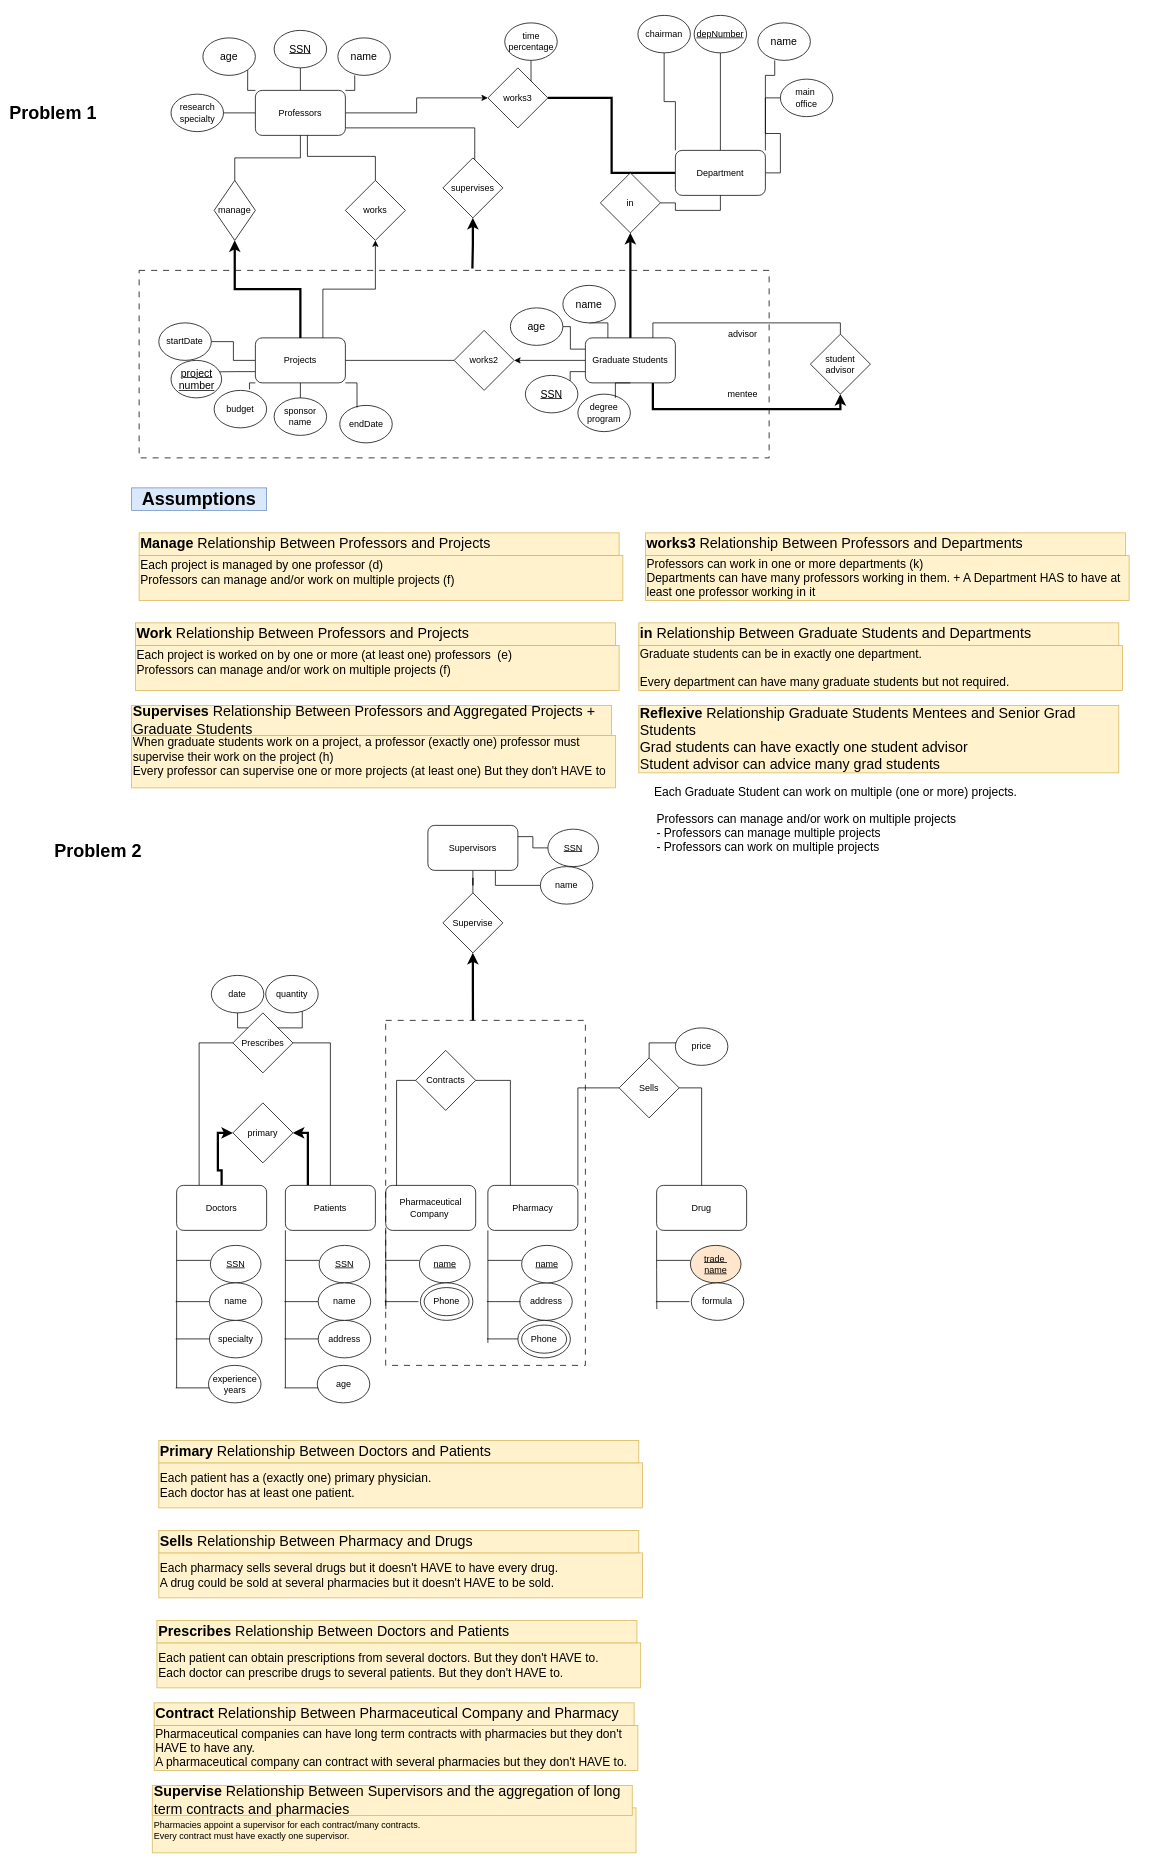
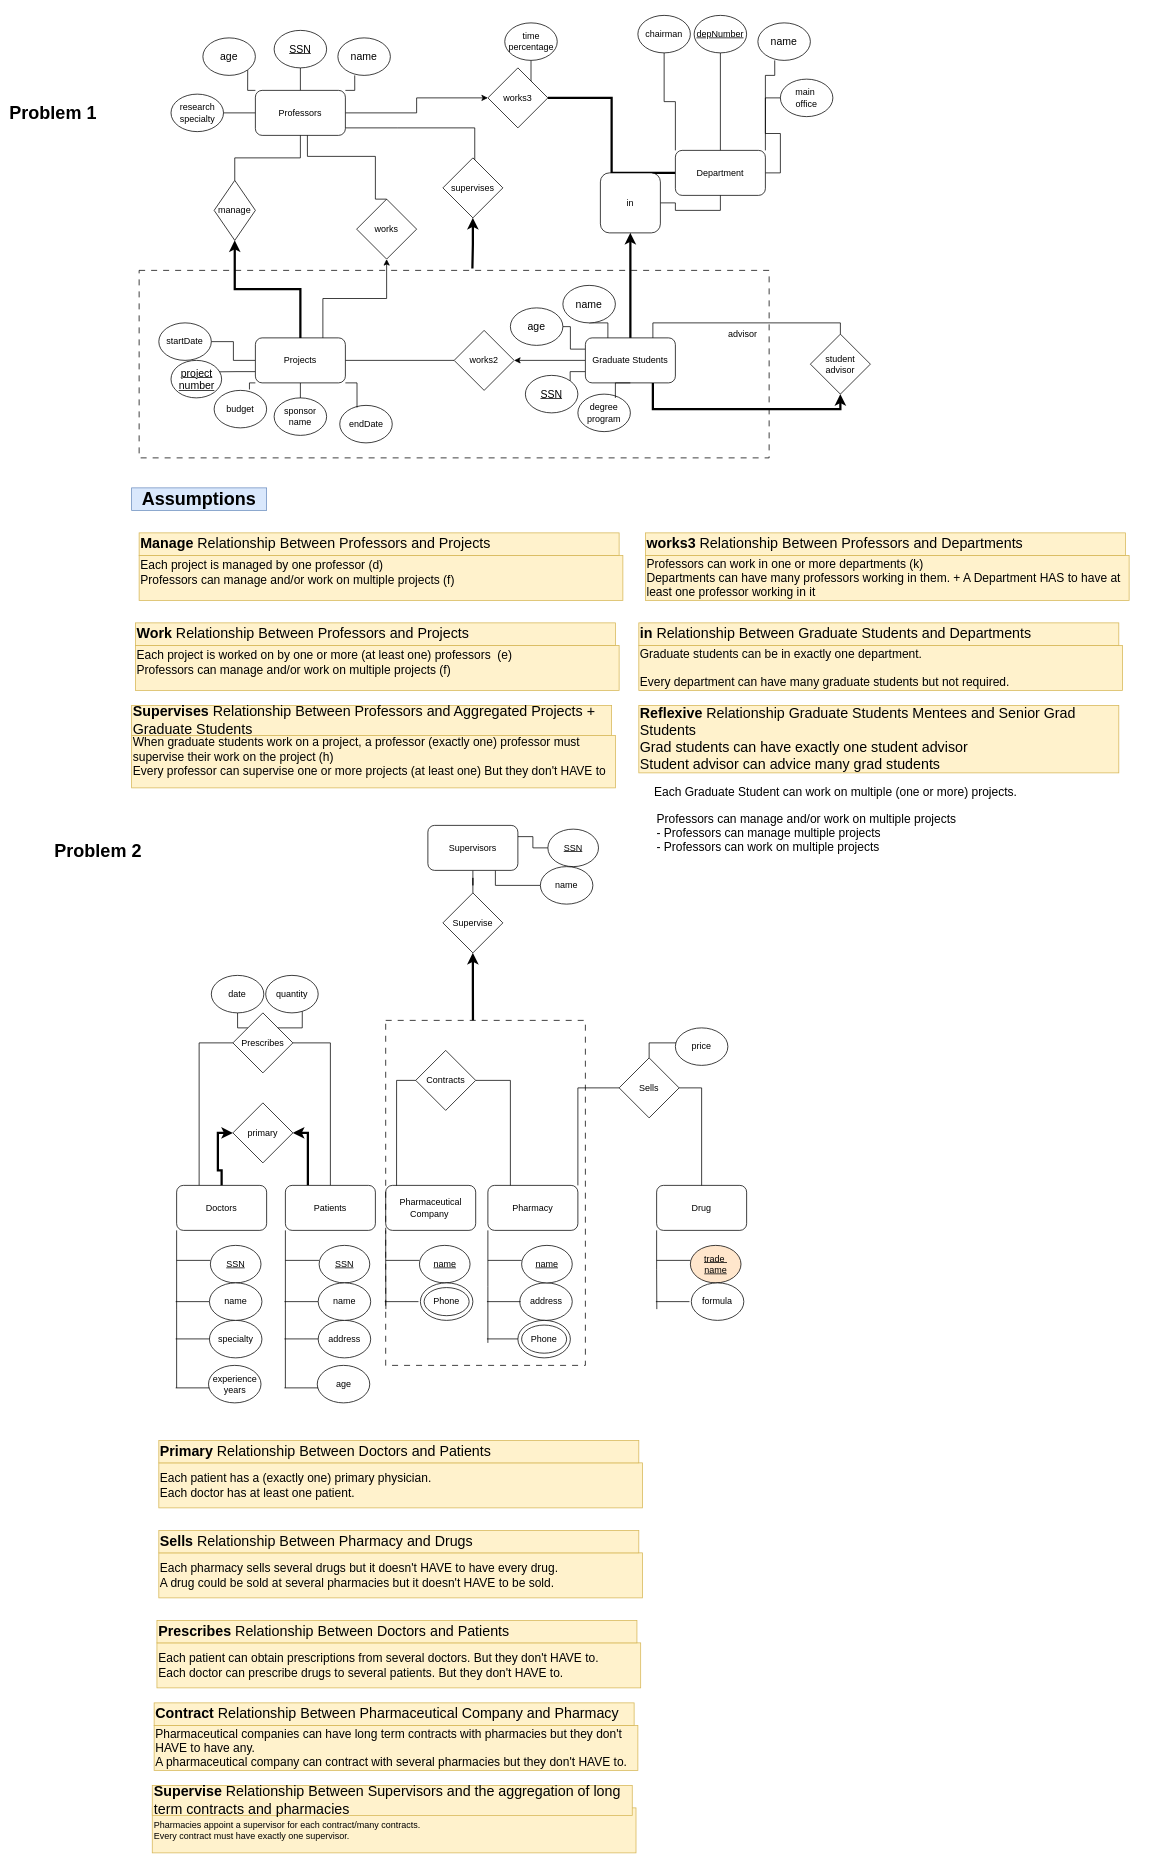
(630, 203) -> (630, 203)
(375, 210) -> (387, 229)
(743, 394) -> none
